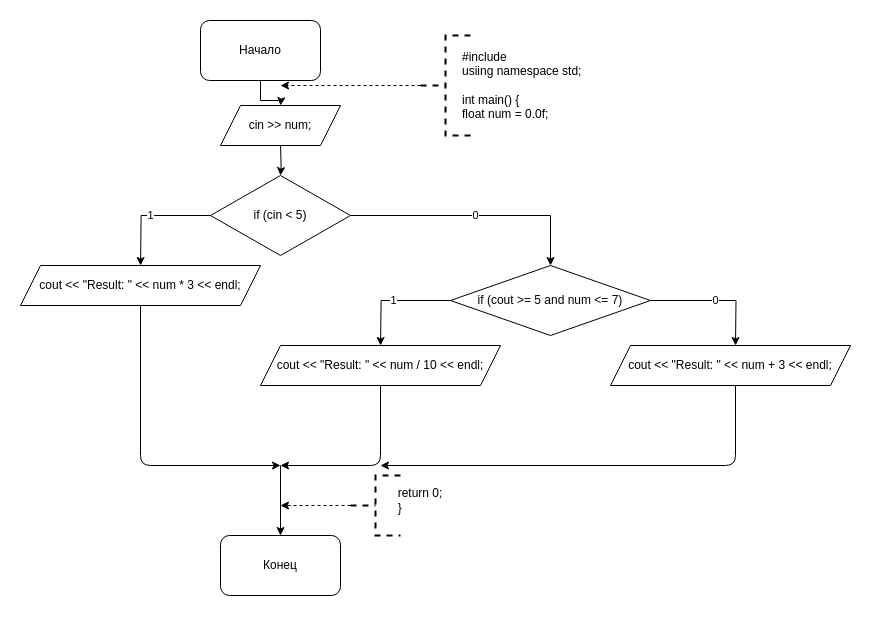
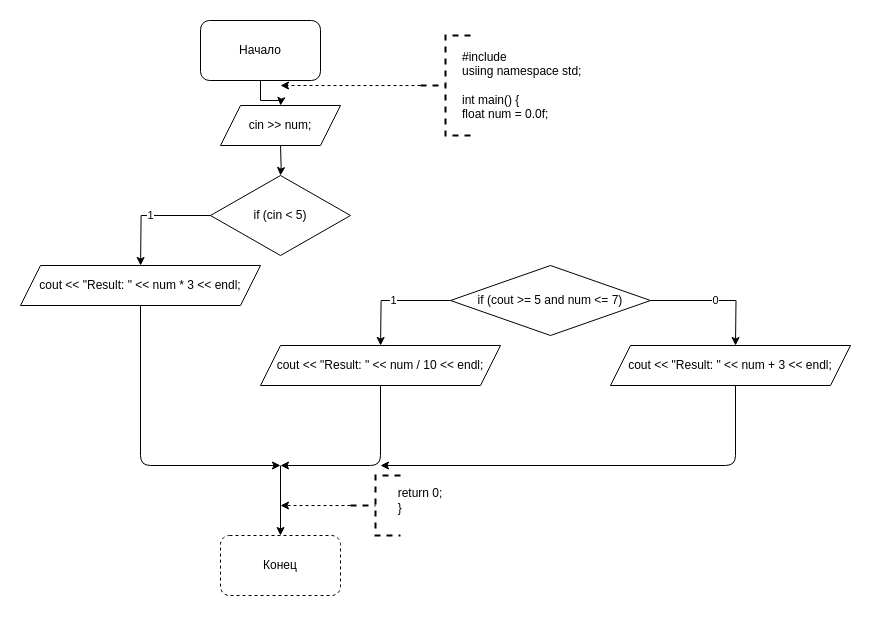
(472, 216) -> none
(281, 566) -> (281, 566)
